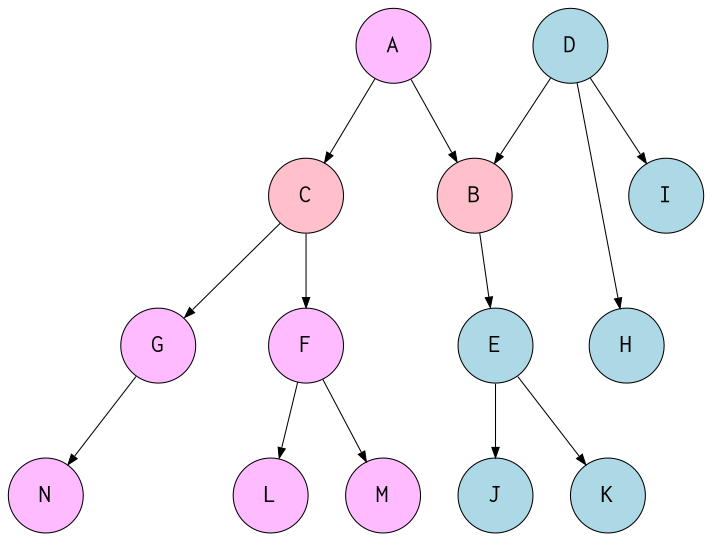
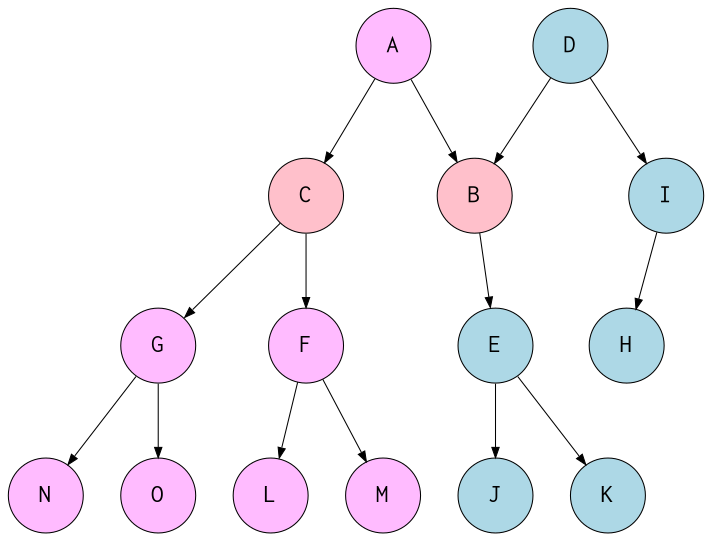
(598, 190) -> (648, 266)
none -> (158, 496)
